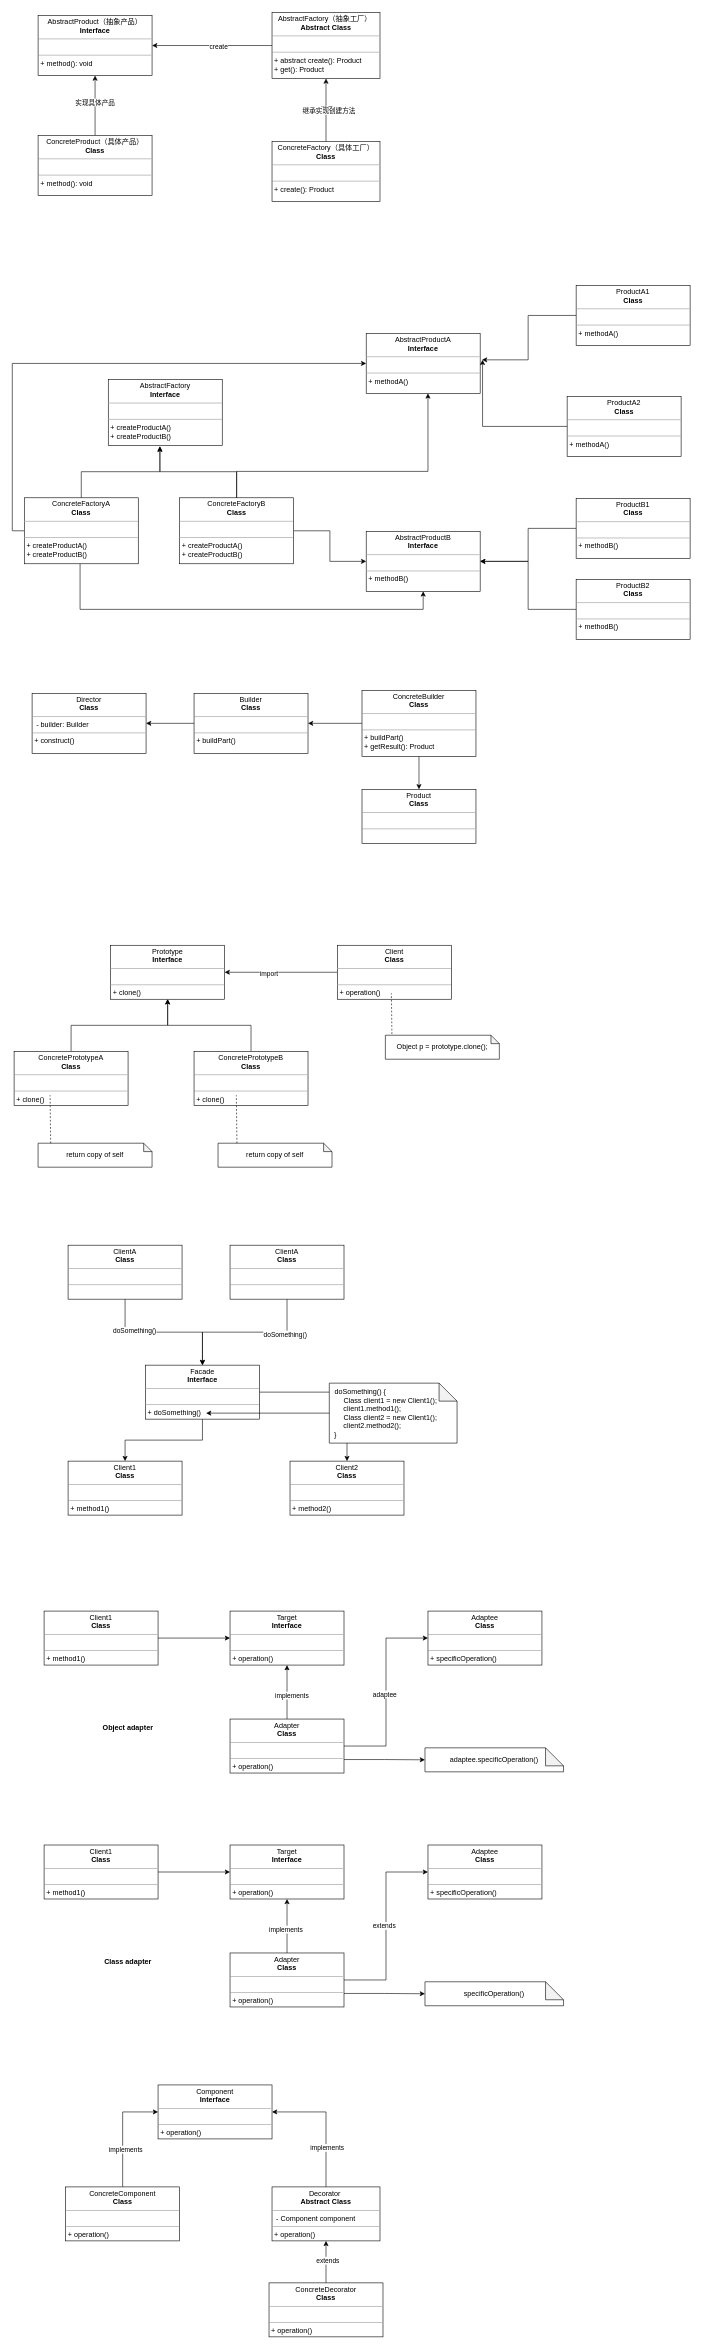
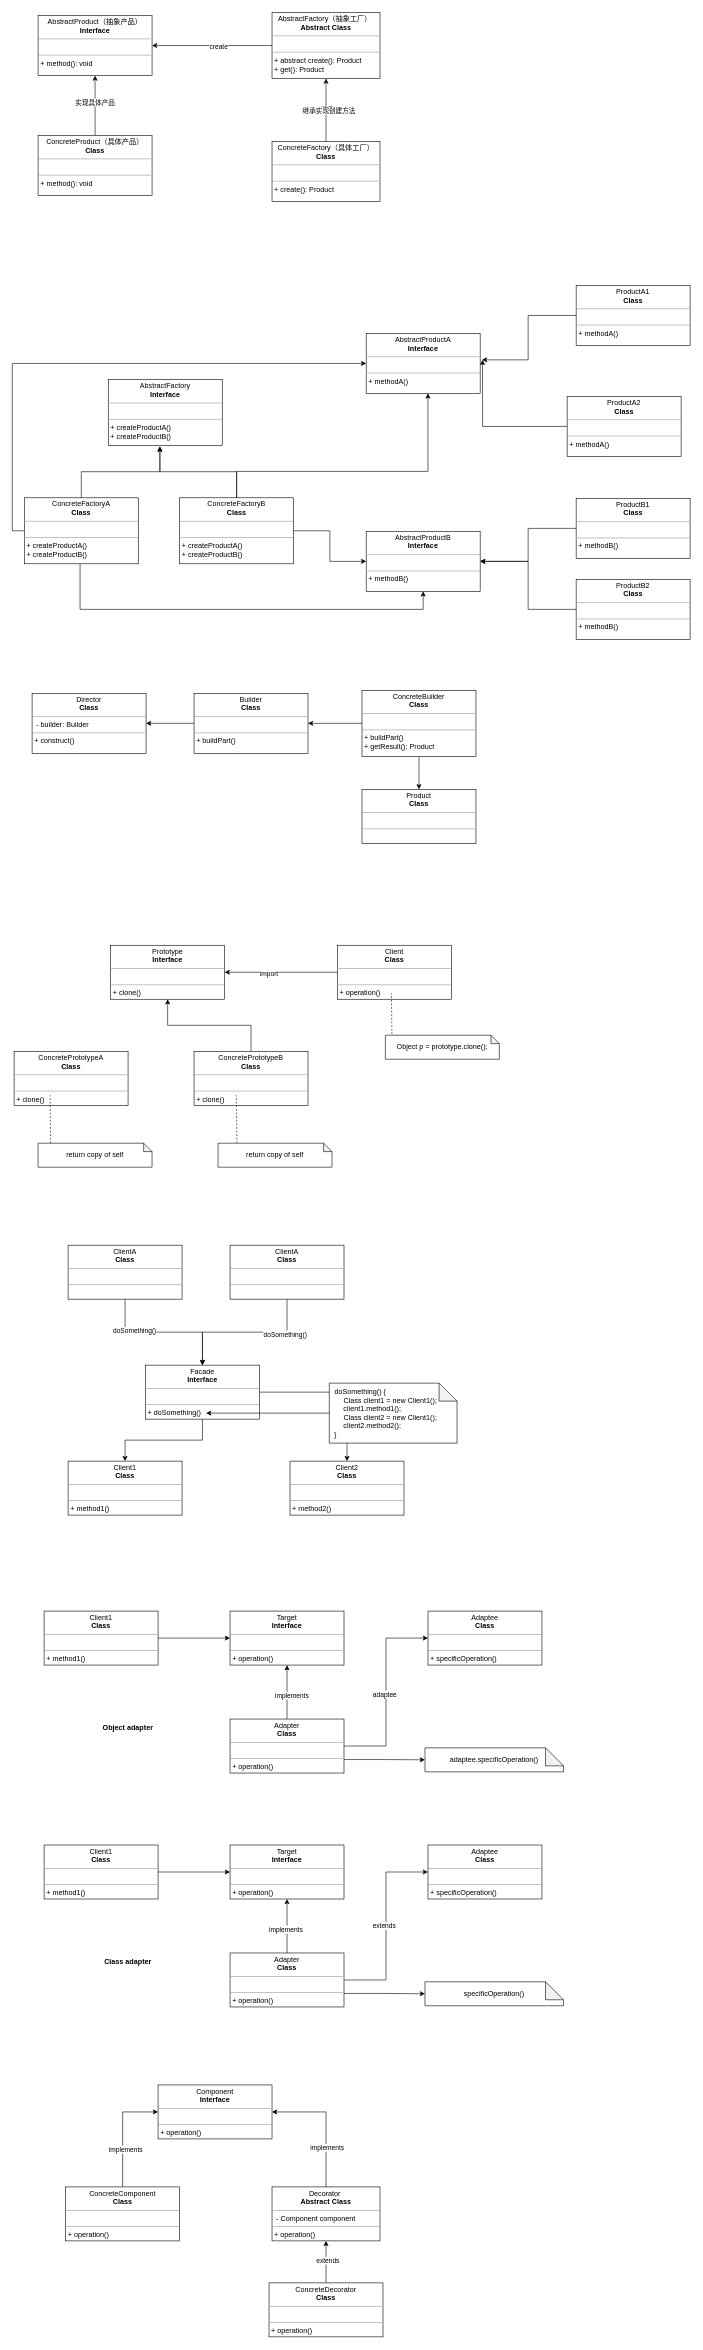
(104, 1025) -> none
